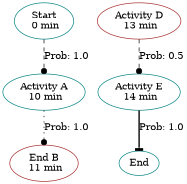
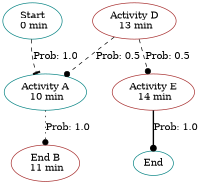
(44, 54) -> (32, 55)
none -> (92, 55)
(139, 92) -> (153, 92)
(139, 129) -> (153, 128)
